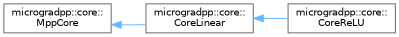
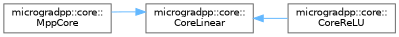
(133, 25) -> (124, 12)
